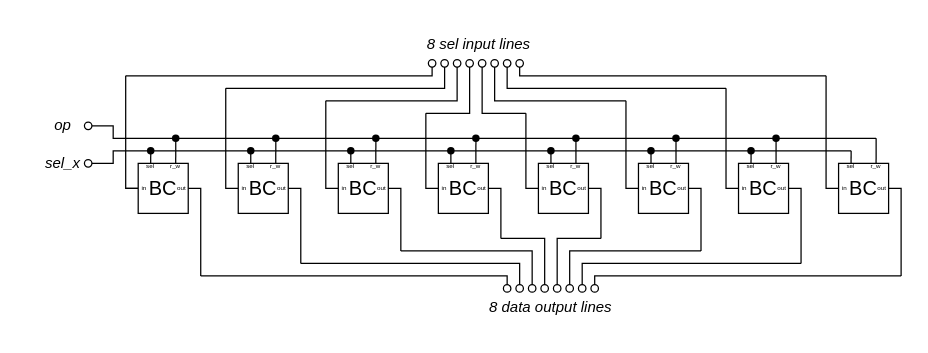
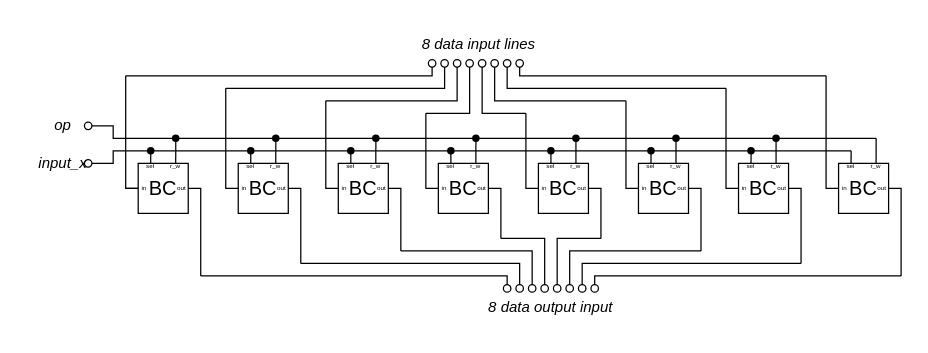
(479, 44) -> (479, 44)
(63, 163) -> (63, 163)
(551, 307) -> (551, 307)
